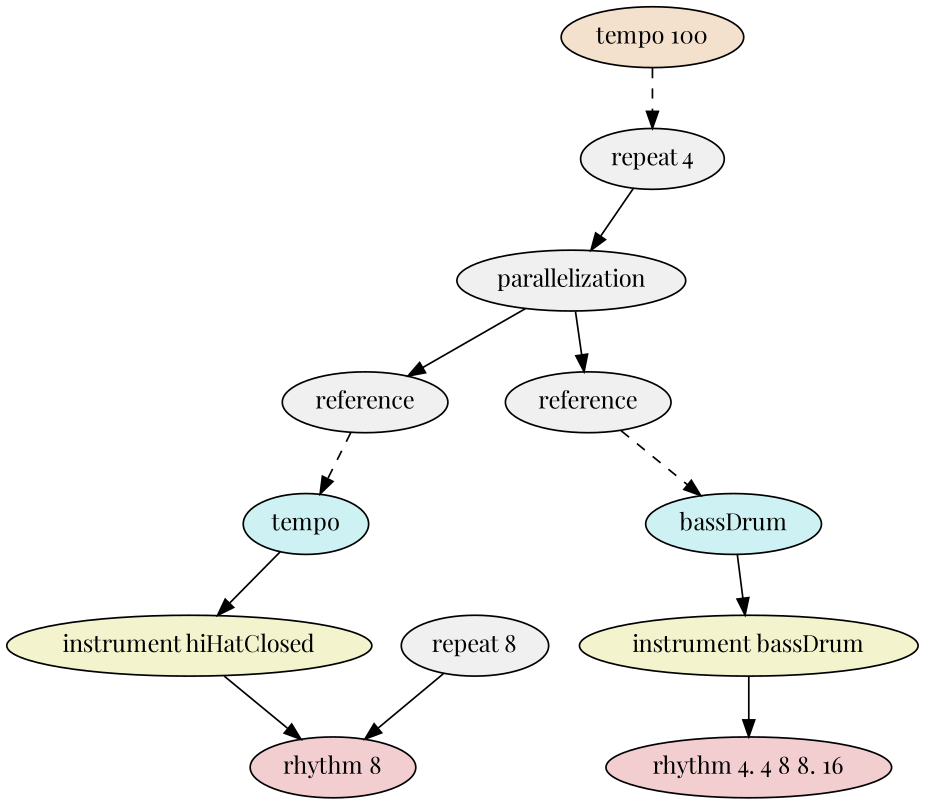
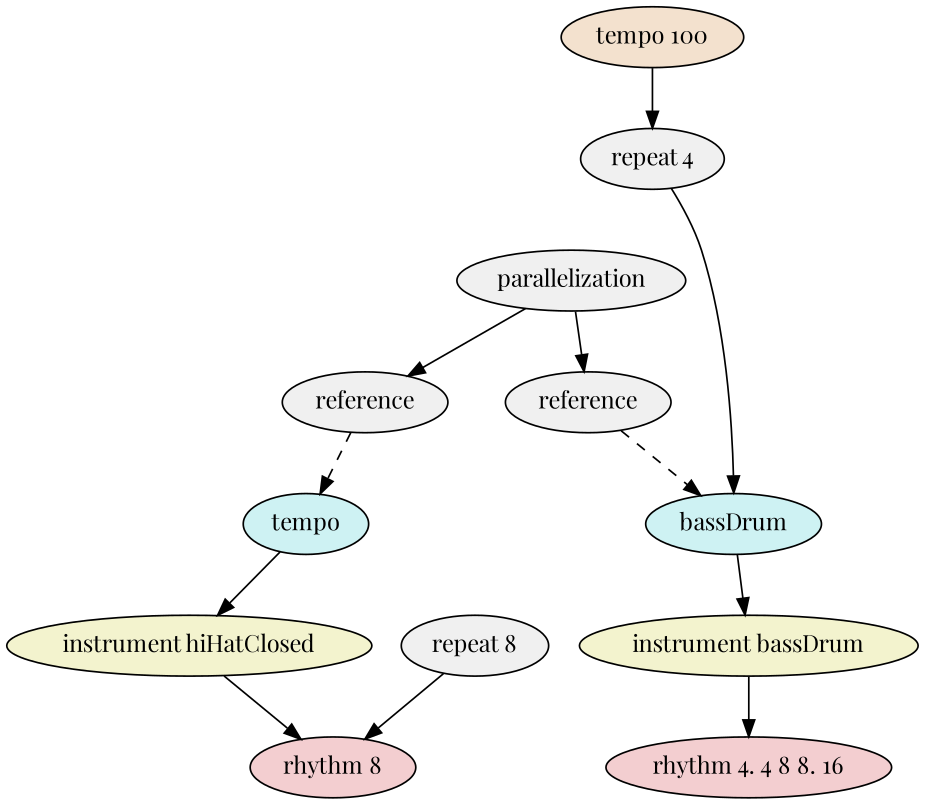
(652, 90) -> (652, 90)
(617, 212) -> (720, 328)
